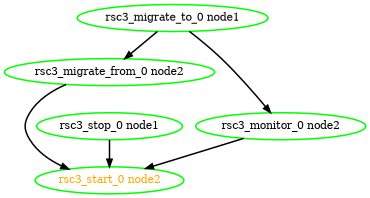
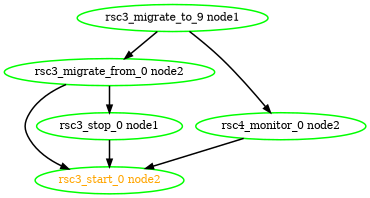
(173, 18) -> (173, 18)
none -> (110, 95)
(281, 126) -> (281, 126)
